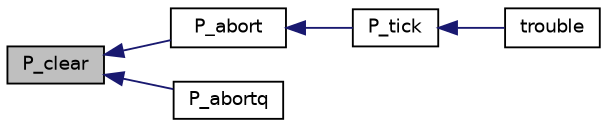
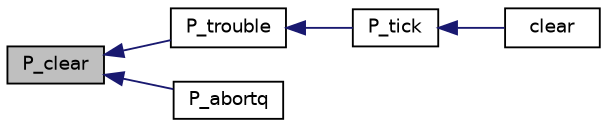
(228, 28) -> (228, 28)
(552, 28) -> (552, 28)
